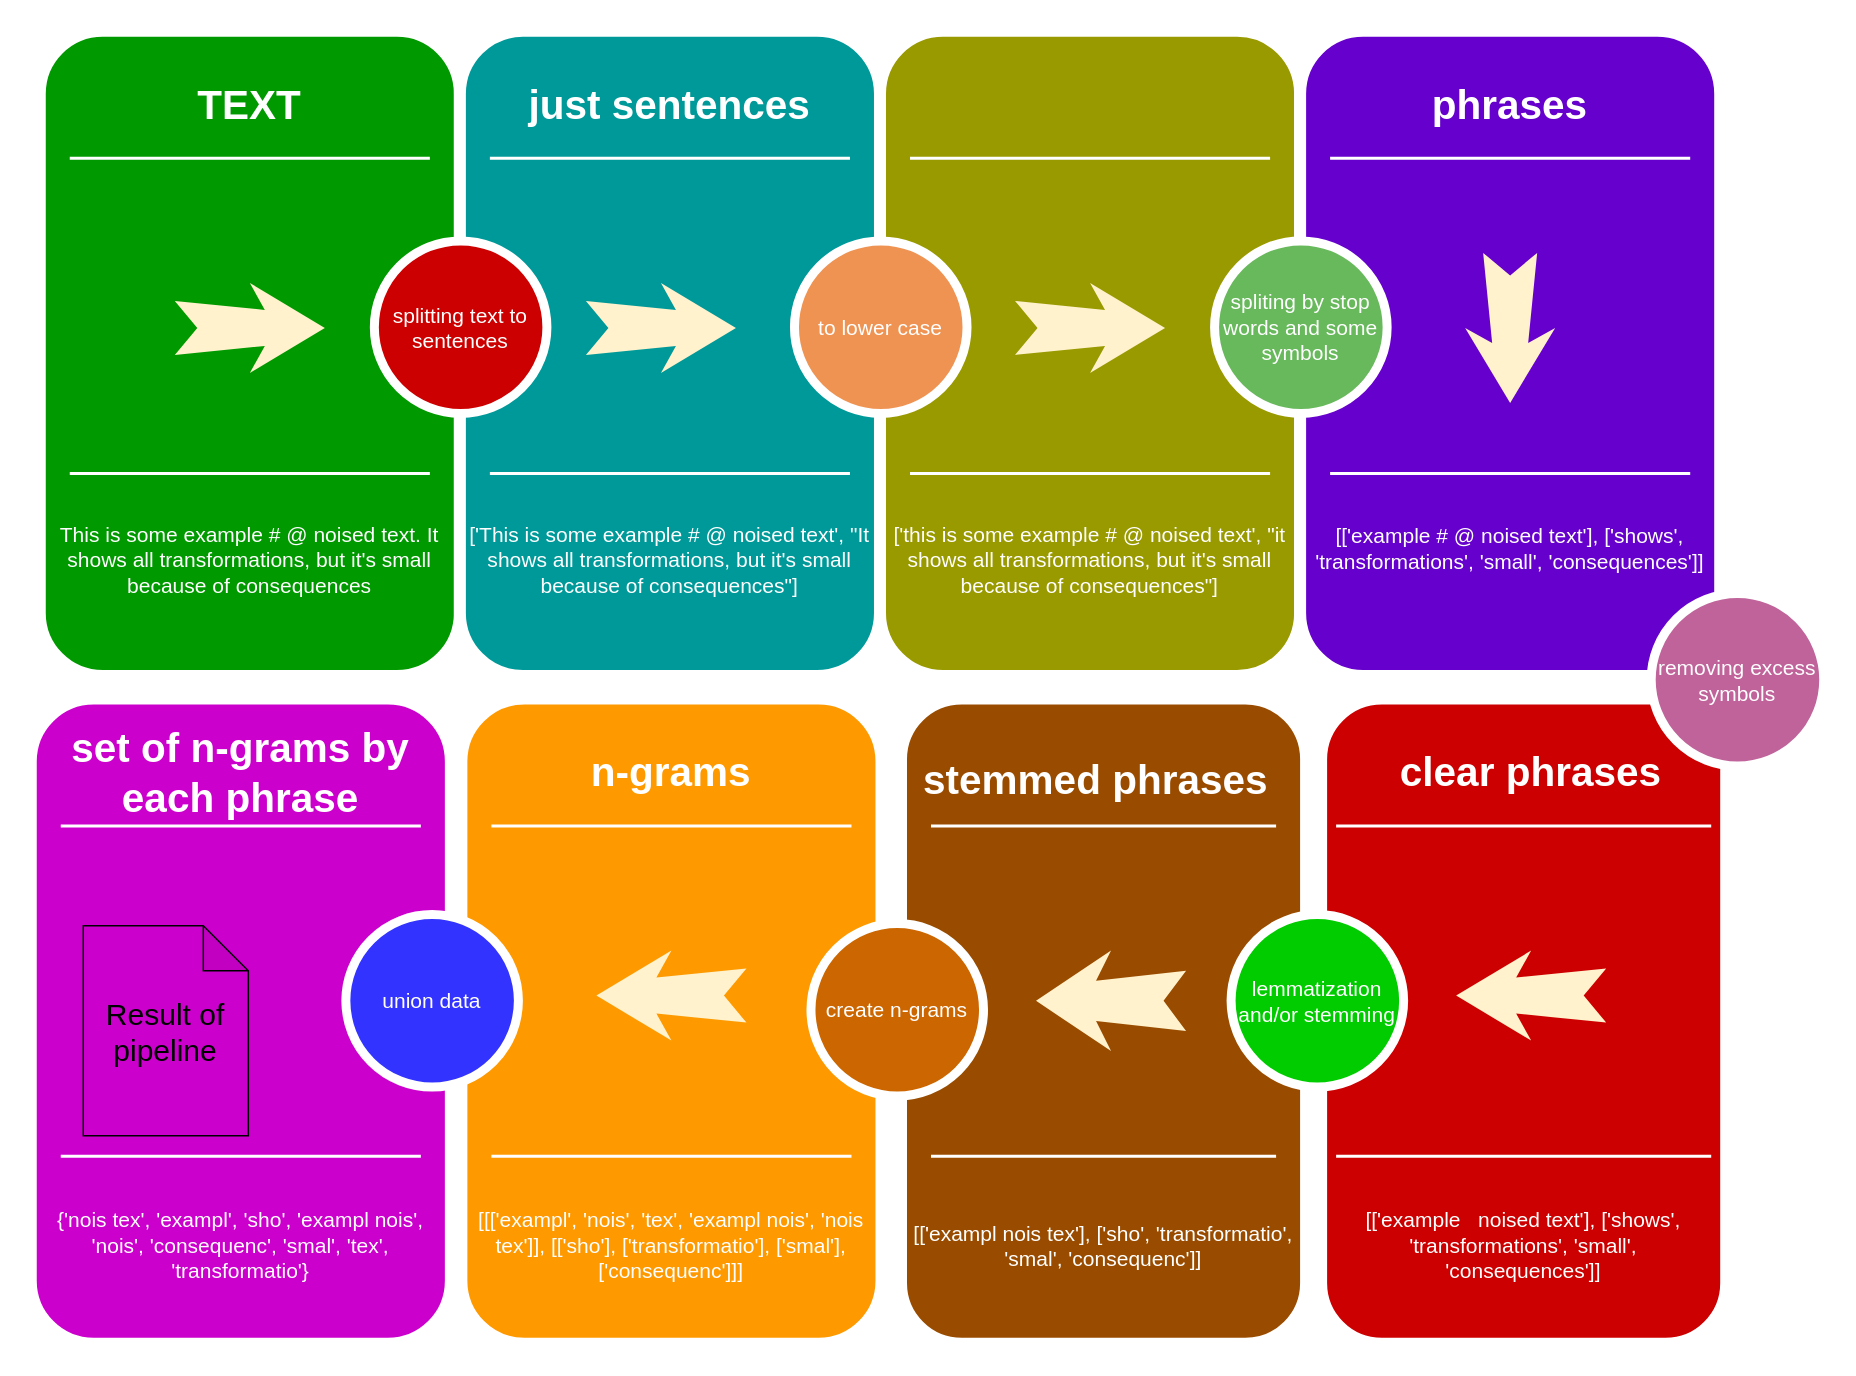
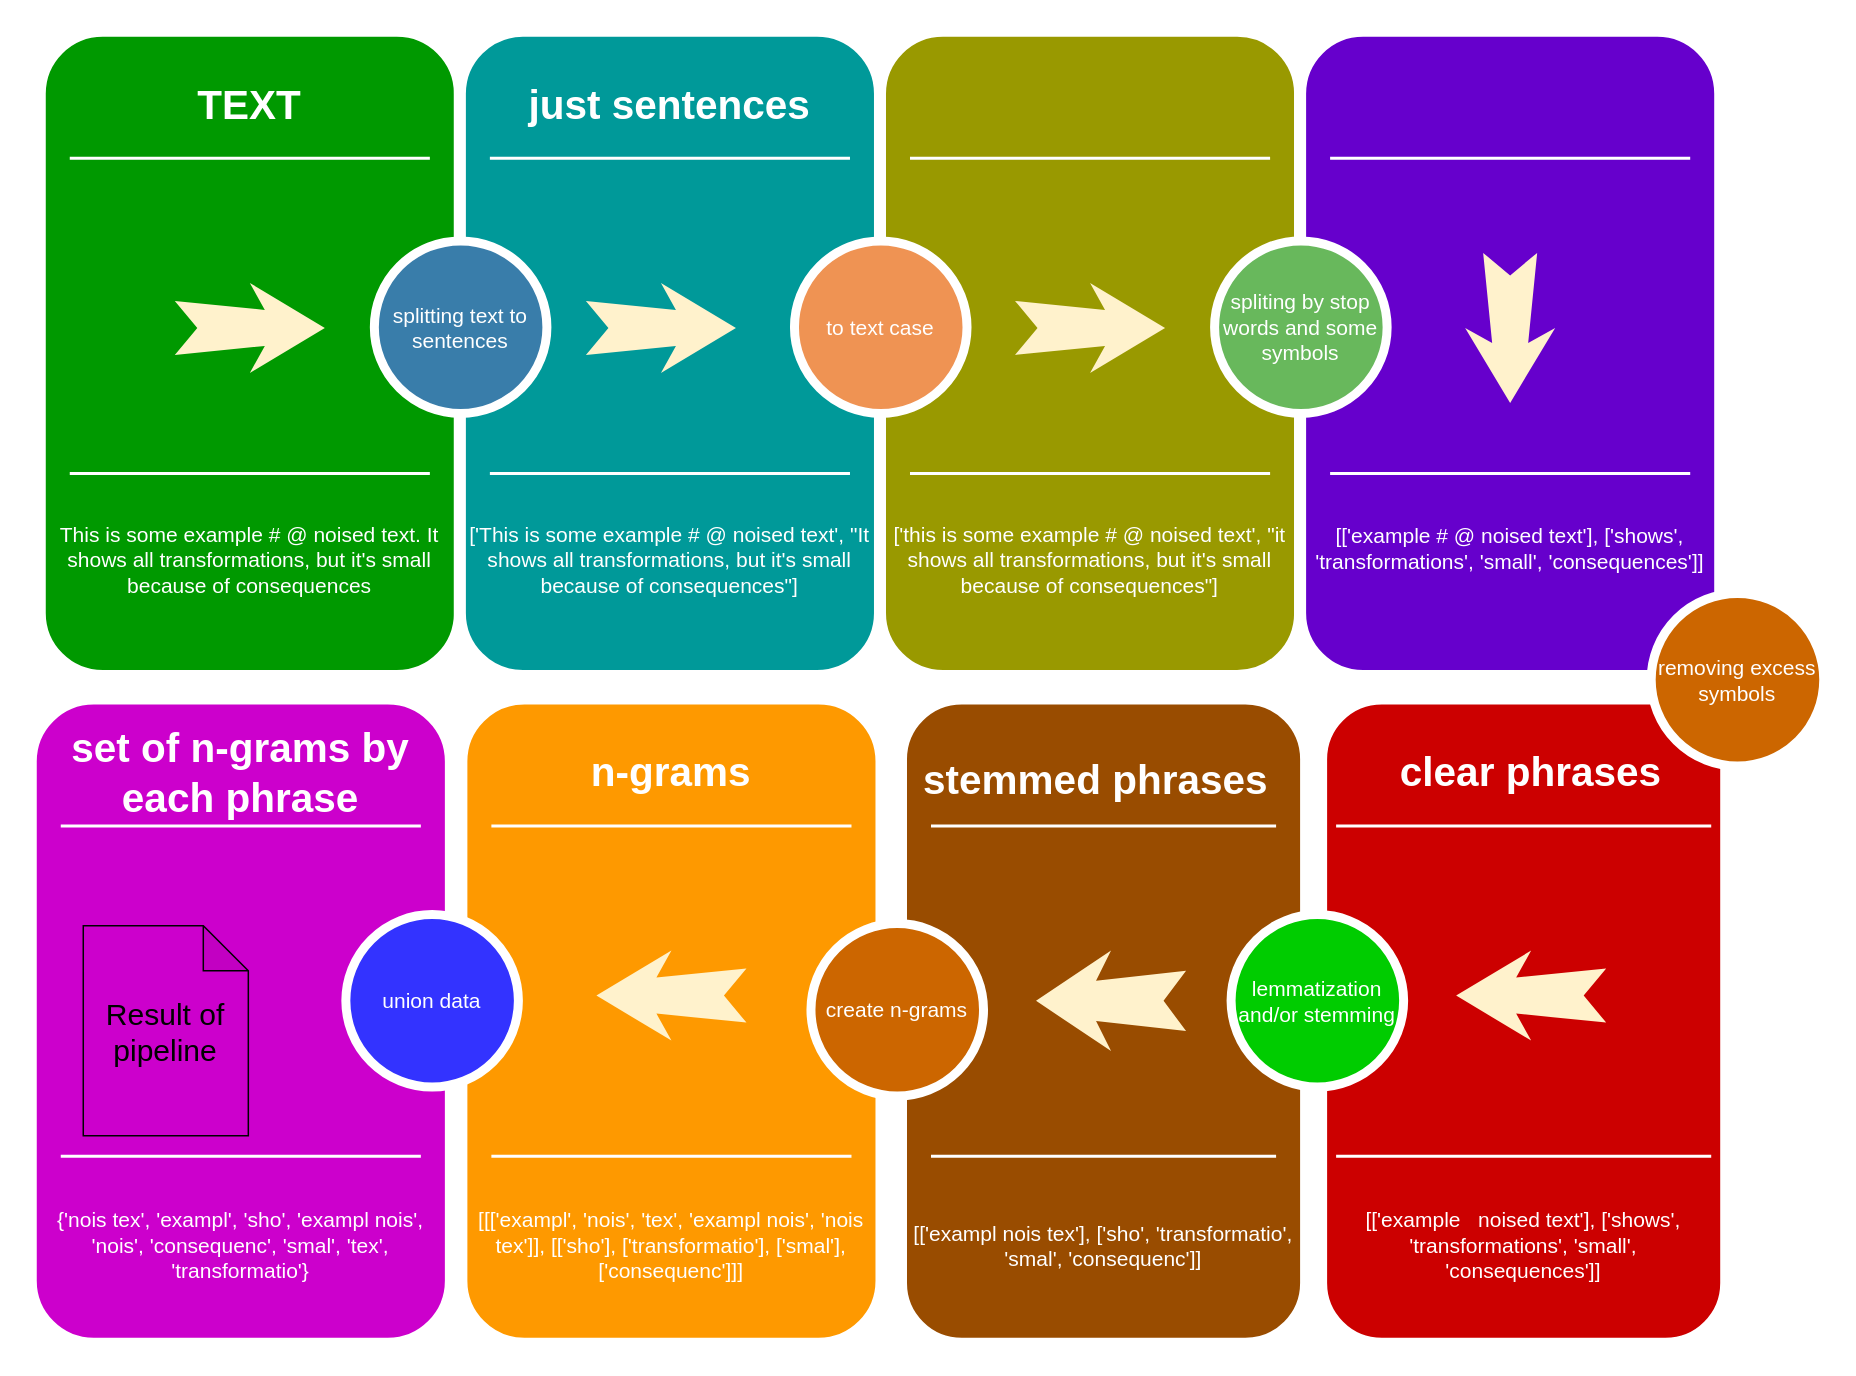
(1510, 106) -> none
(461, 327) -> (461, 327)
(881, 328) -> (881, 328)
(1737, 680) -> (1737, 680)
